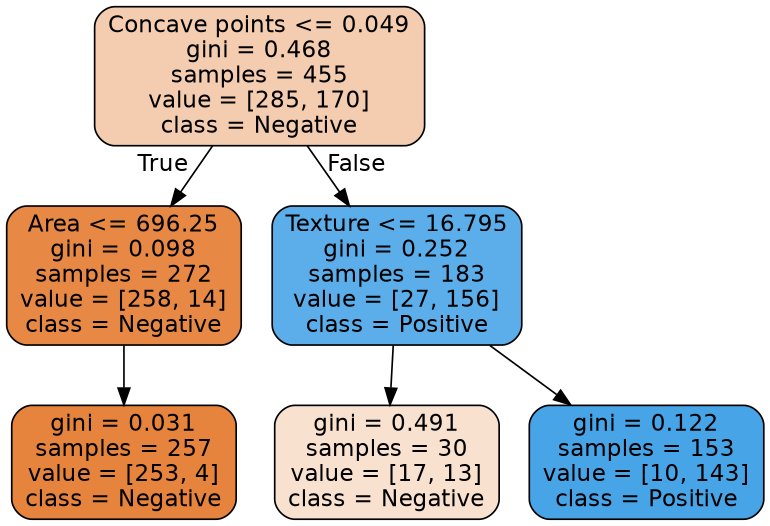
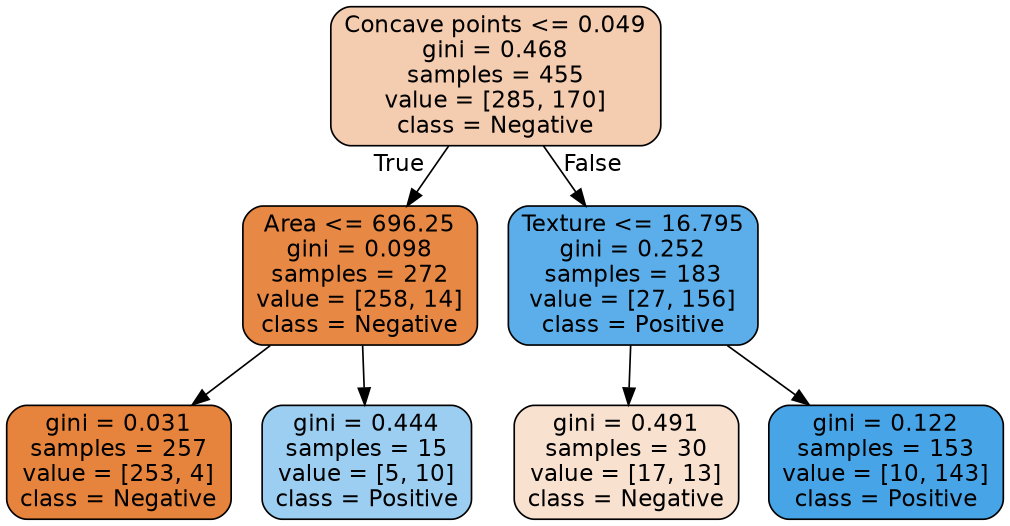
none -> (367, 462)
